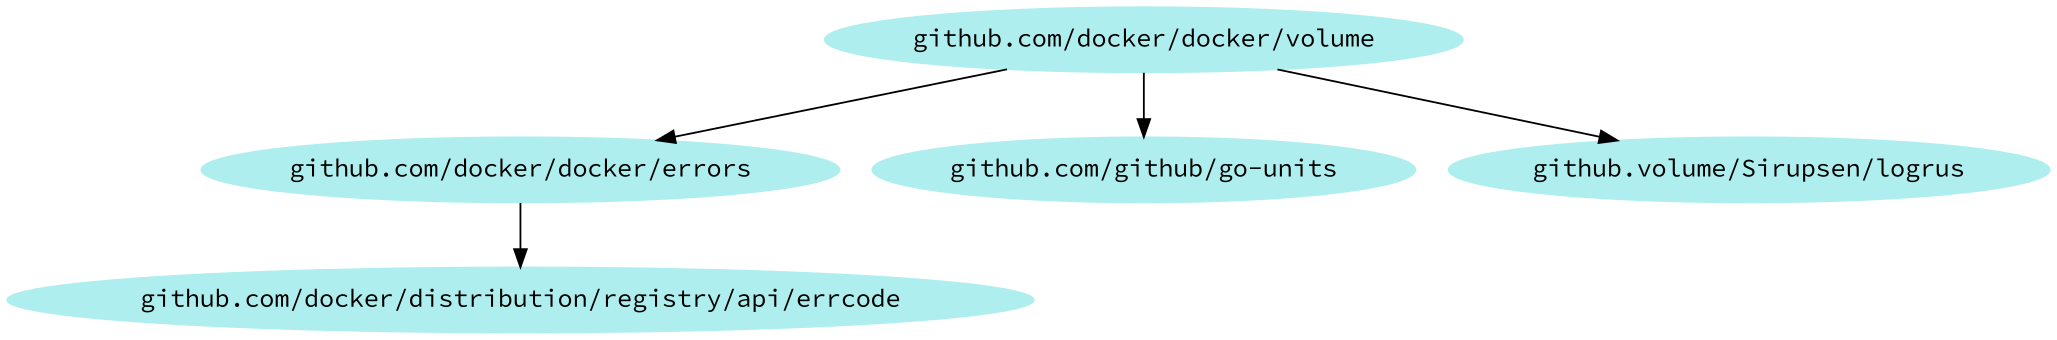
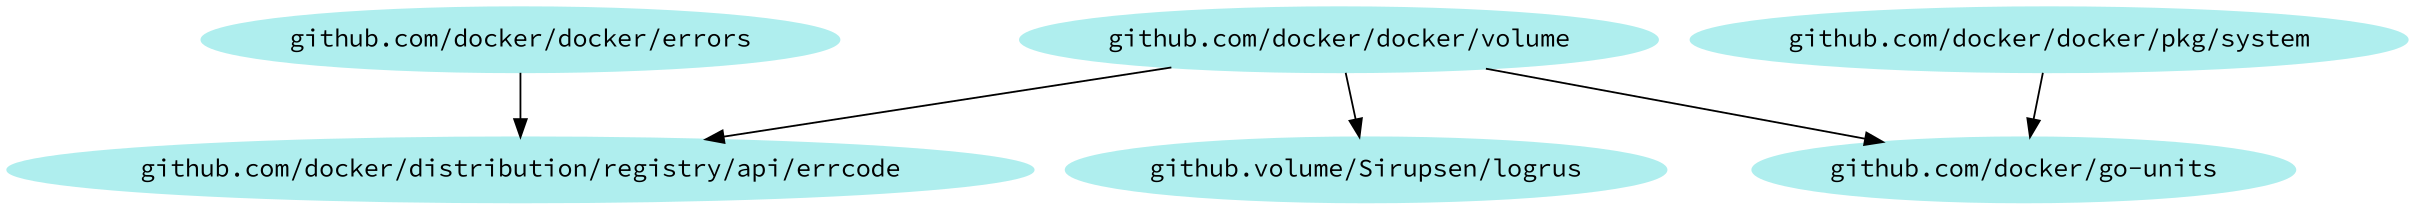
none -> (2049, 40)
(841, 103) -> (948, 102)
(1144, 170) -> (2024, 170)
